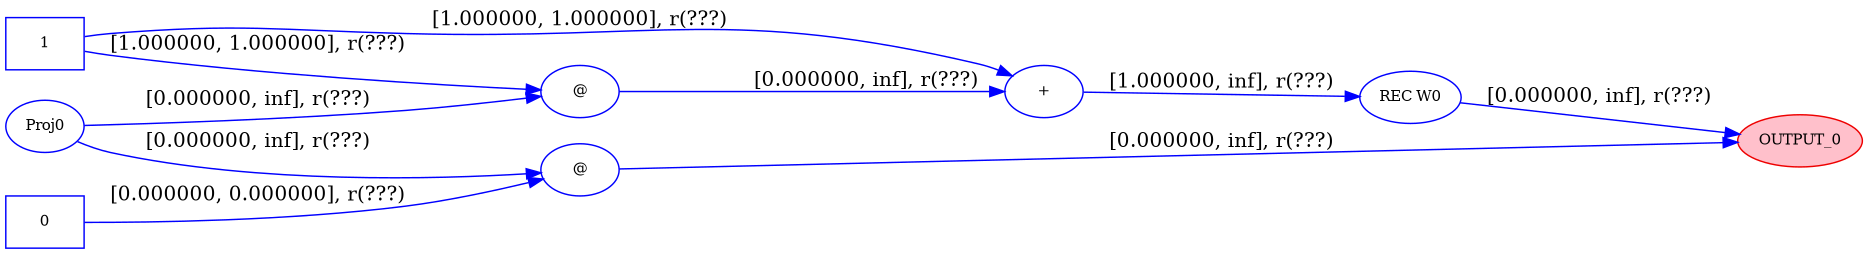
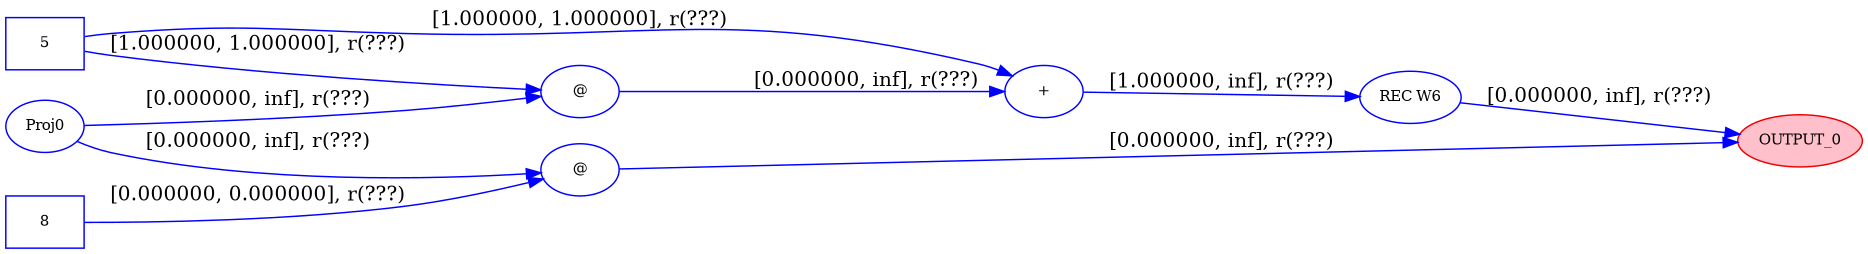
(45, 44) -> (45, 44)
(1410, 97) -> (1410, 97)
(45, 222) -> (45, 222)
